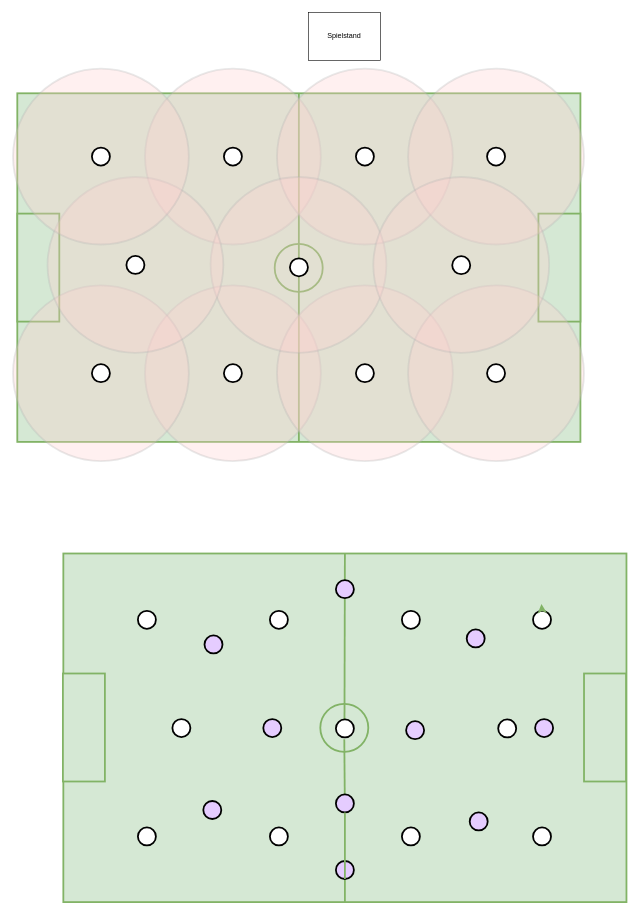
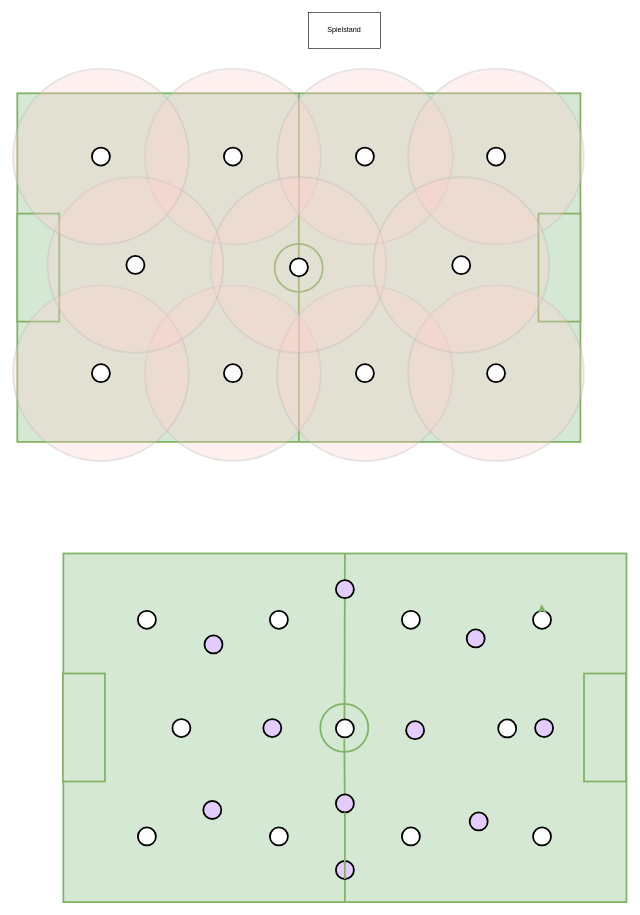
(344, 36) -> (344, 30)
